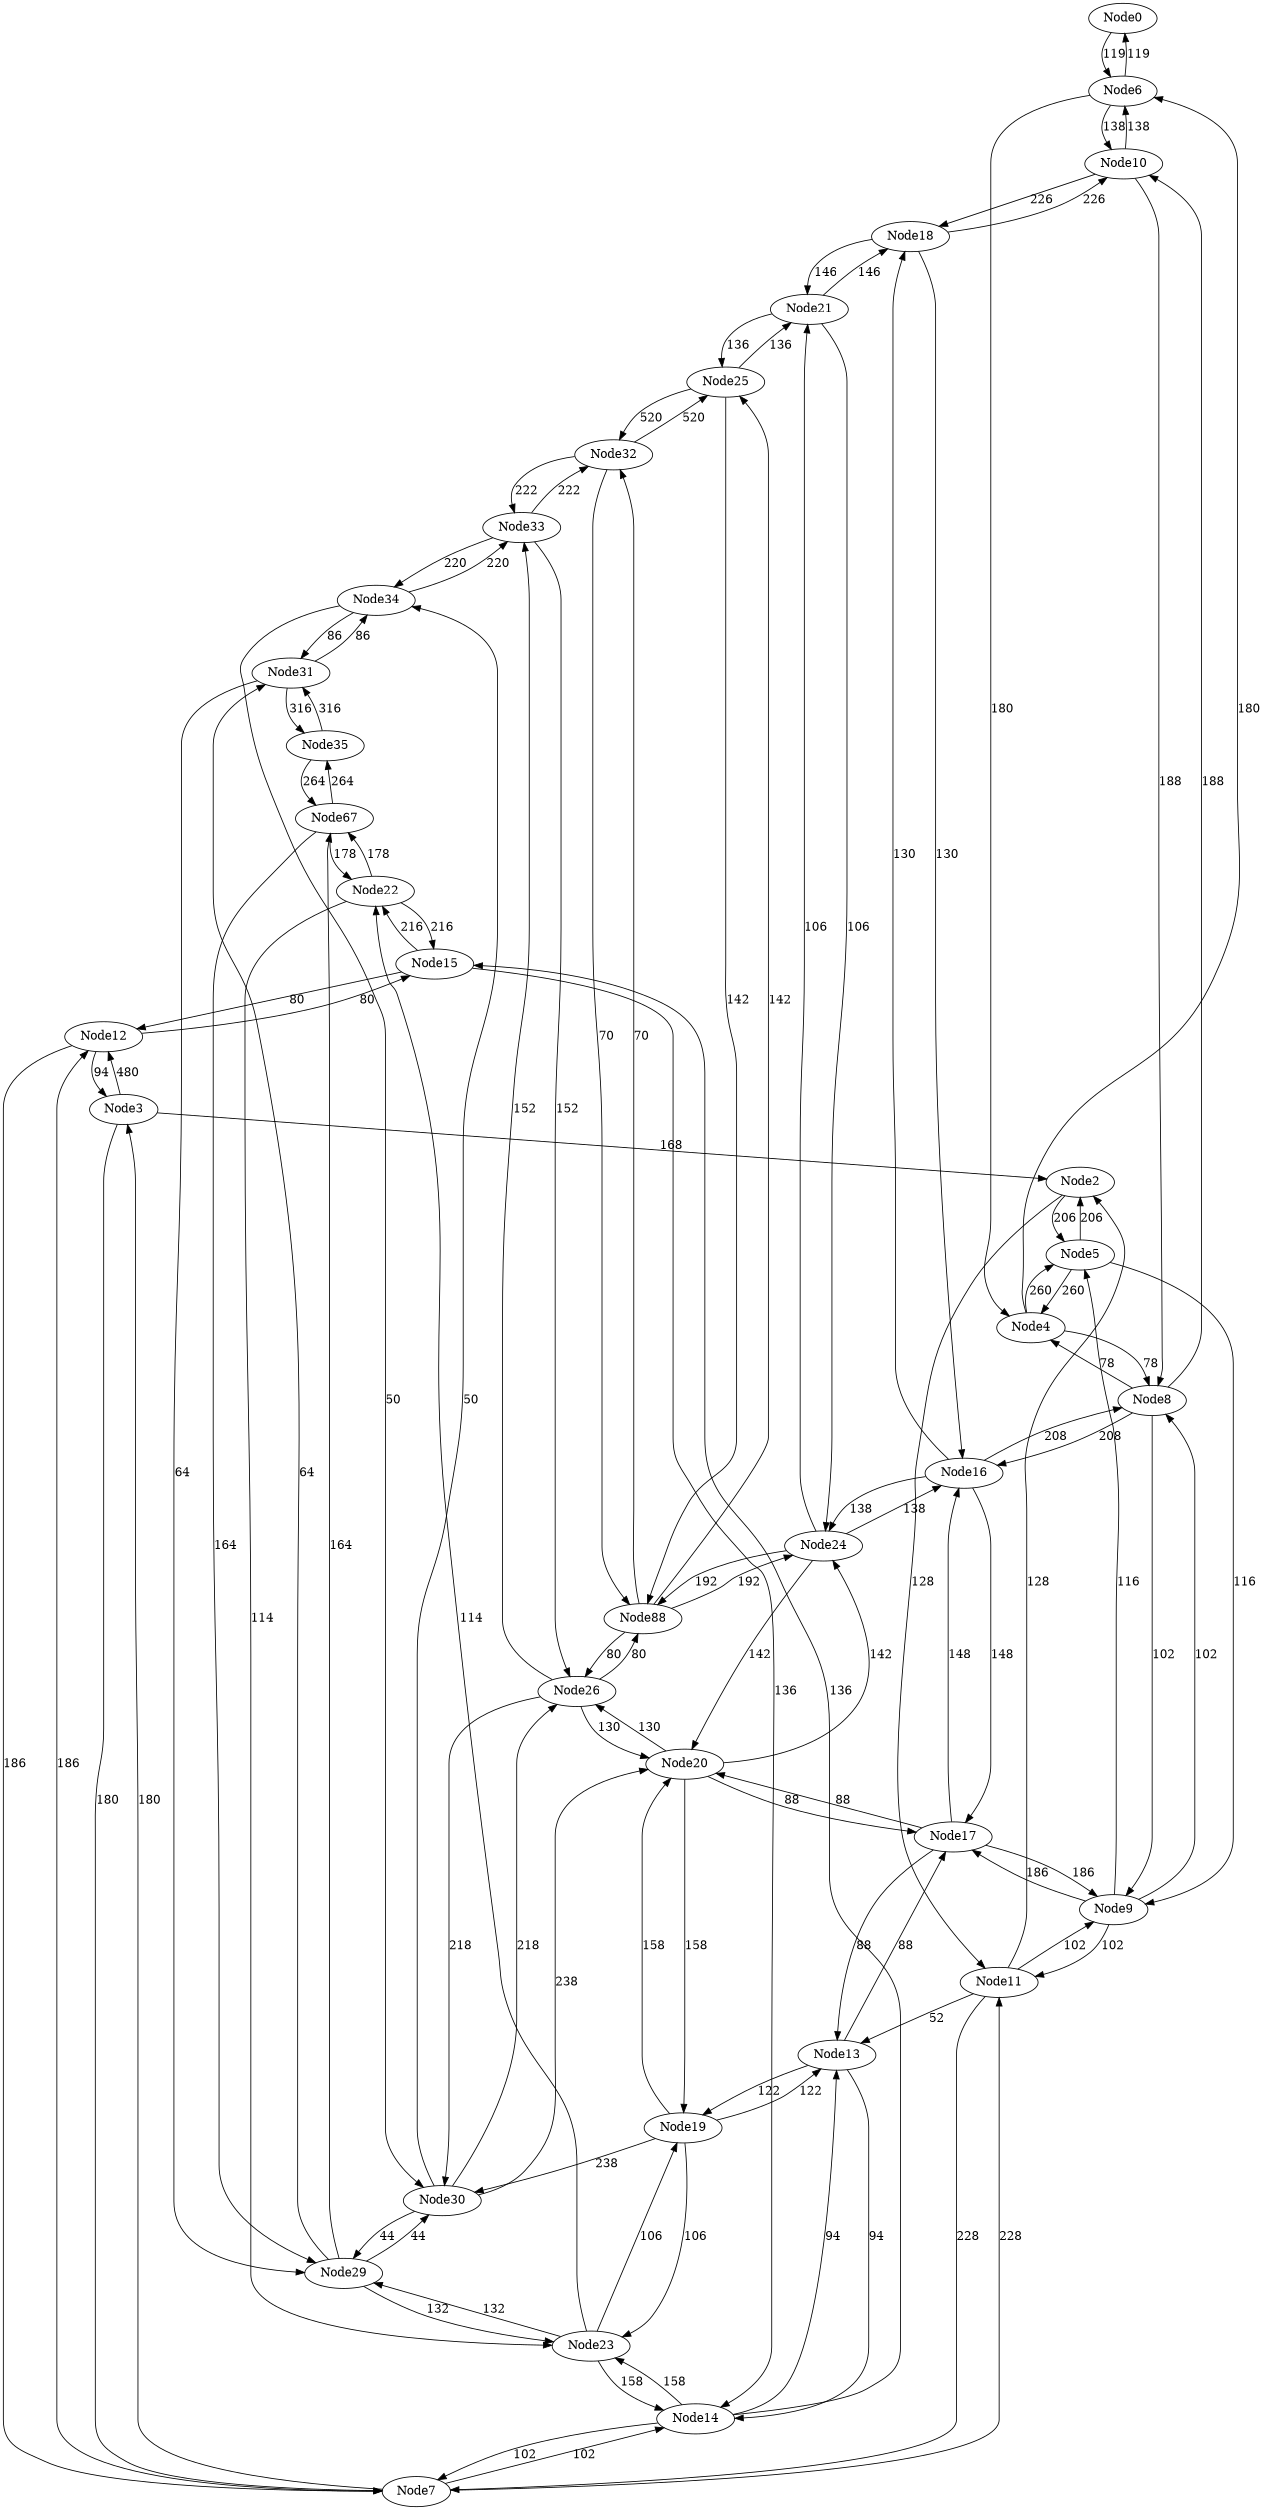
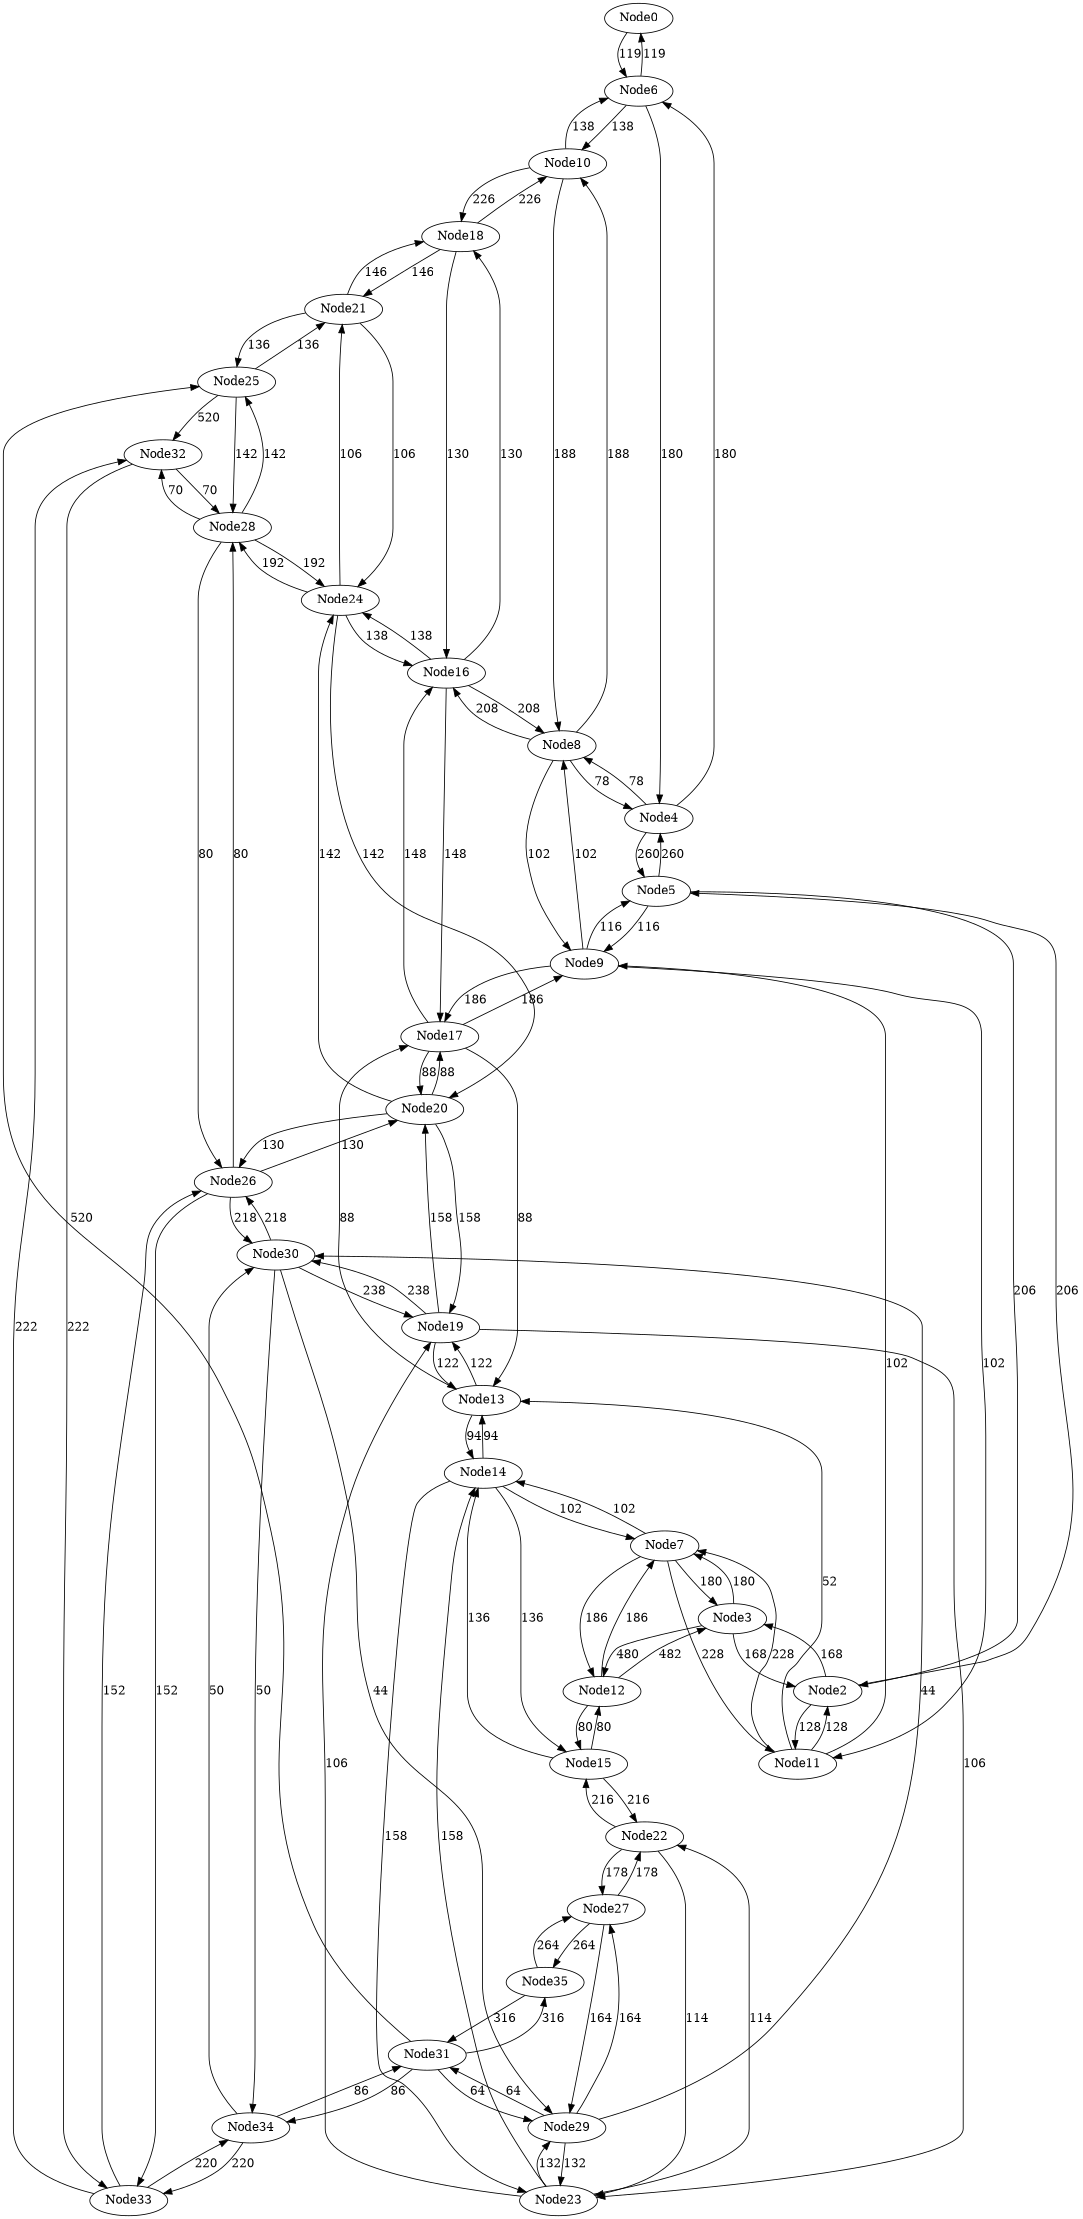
(668, 422) -> (47, 1200)
(334, 819) -> (606, 1910)
(102, 1073) -> (671, 1655)
(643, 1619) -> (232, 528)
none -> (805, 1642)
(555, 1976) -> (354, 1294)
